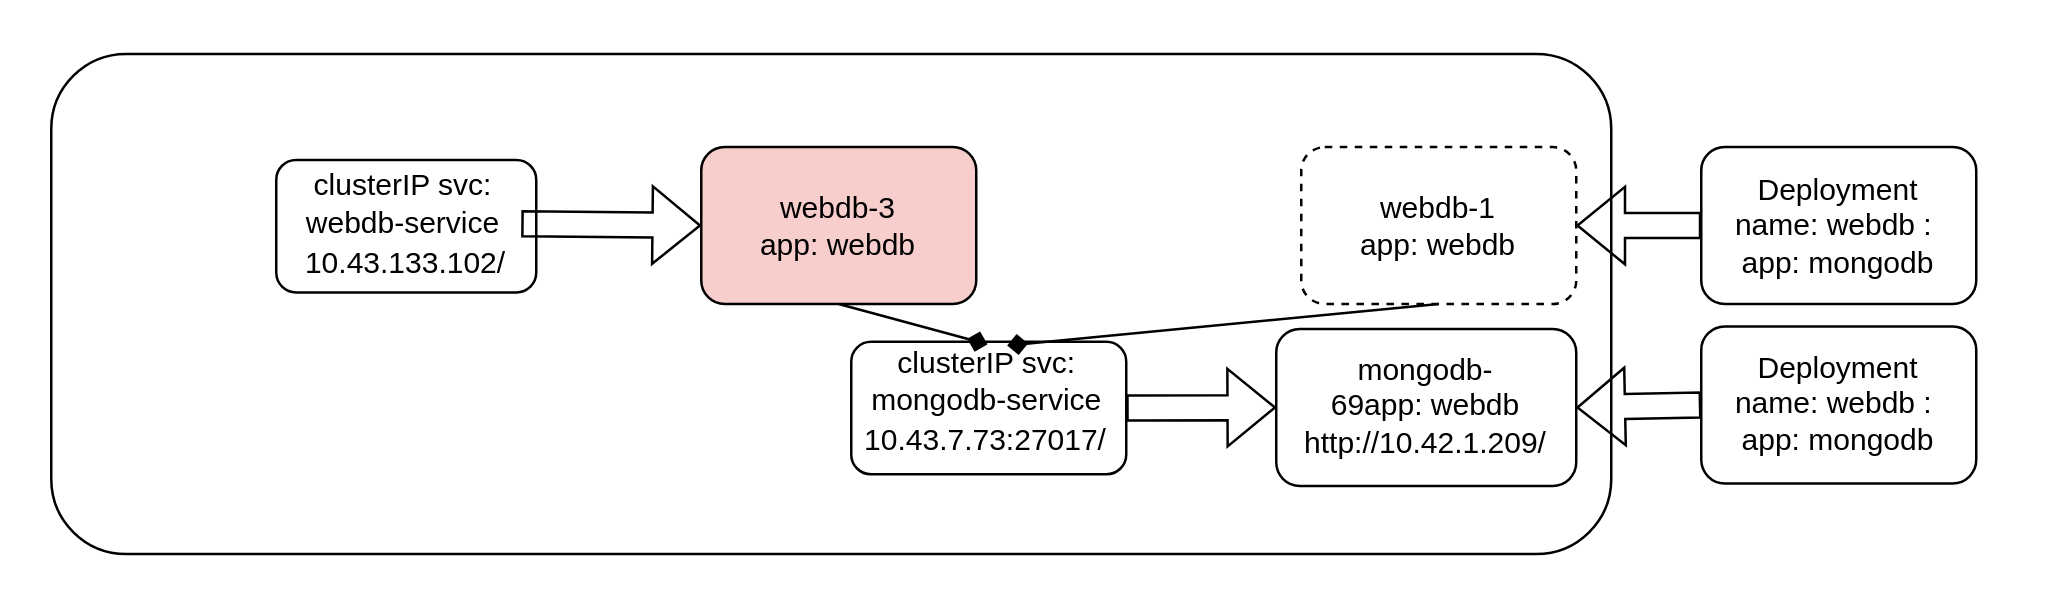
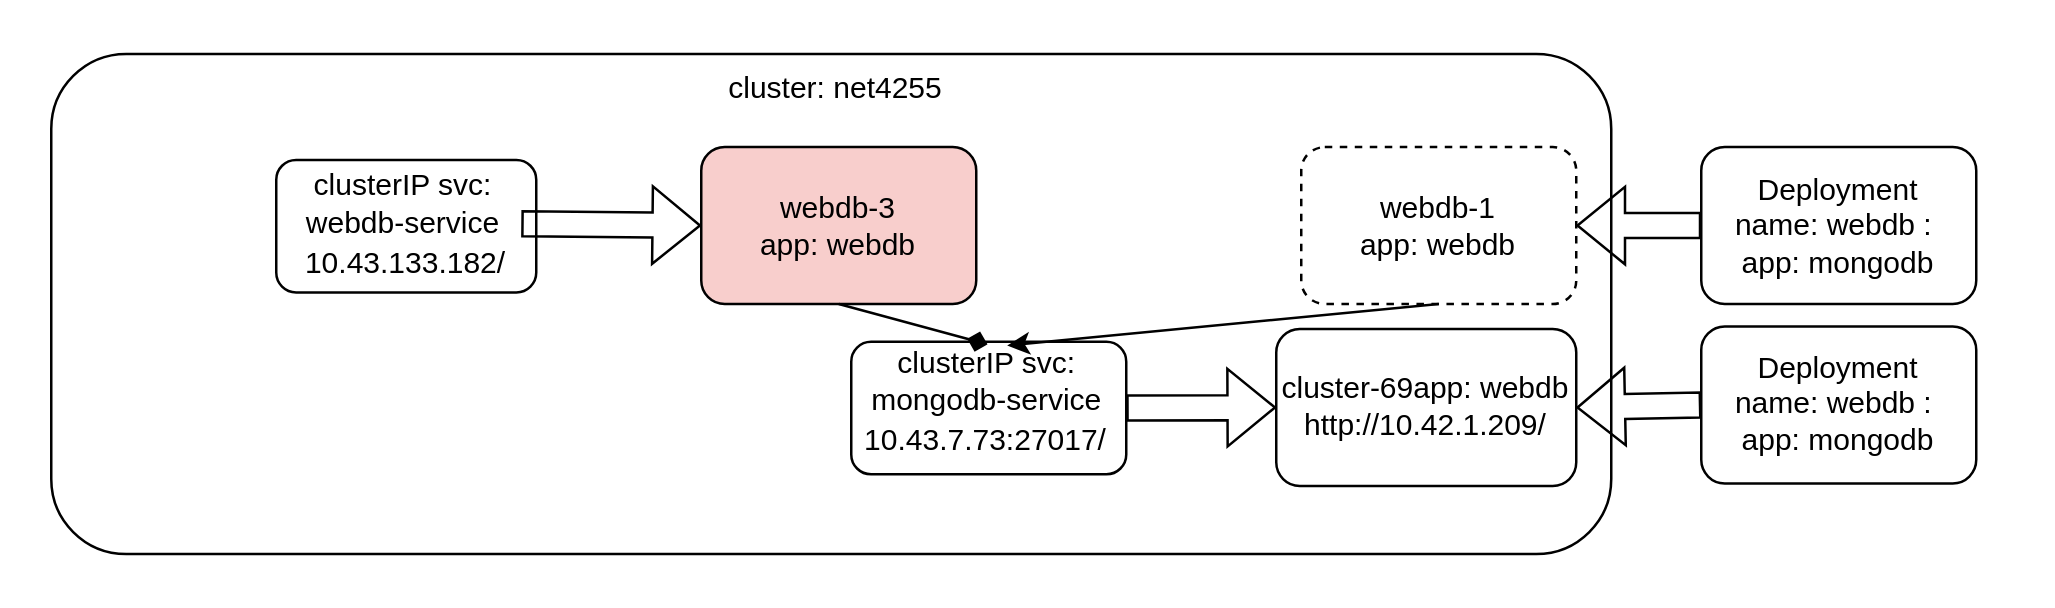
none -> (835, 89)
(406, 264) -> (406, 264)
(1027, 343) -> (1026, 343)
(1426, 406) -> (1426, 406)
